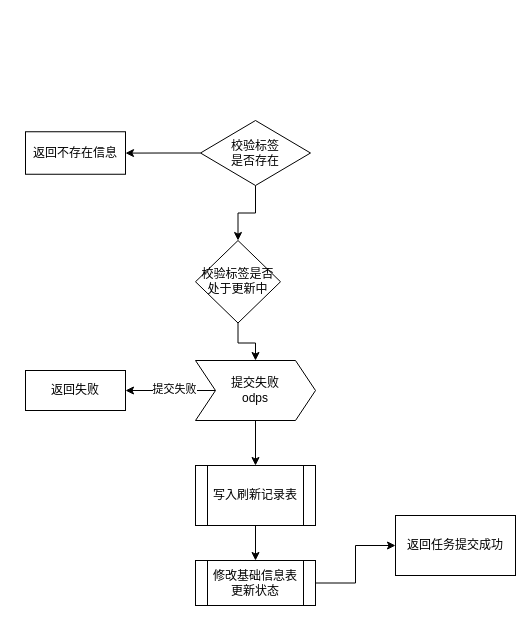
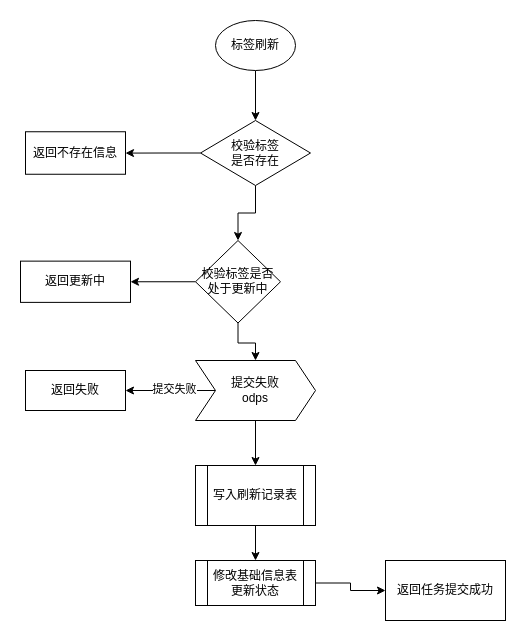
none -> (256, 46)
none -> (256, 92)
none -> (76, 282)
none -> (166, 282)
(456, 546) -> (446, 591)
